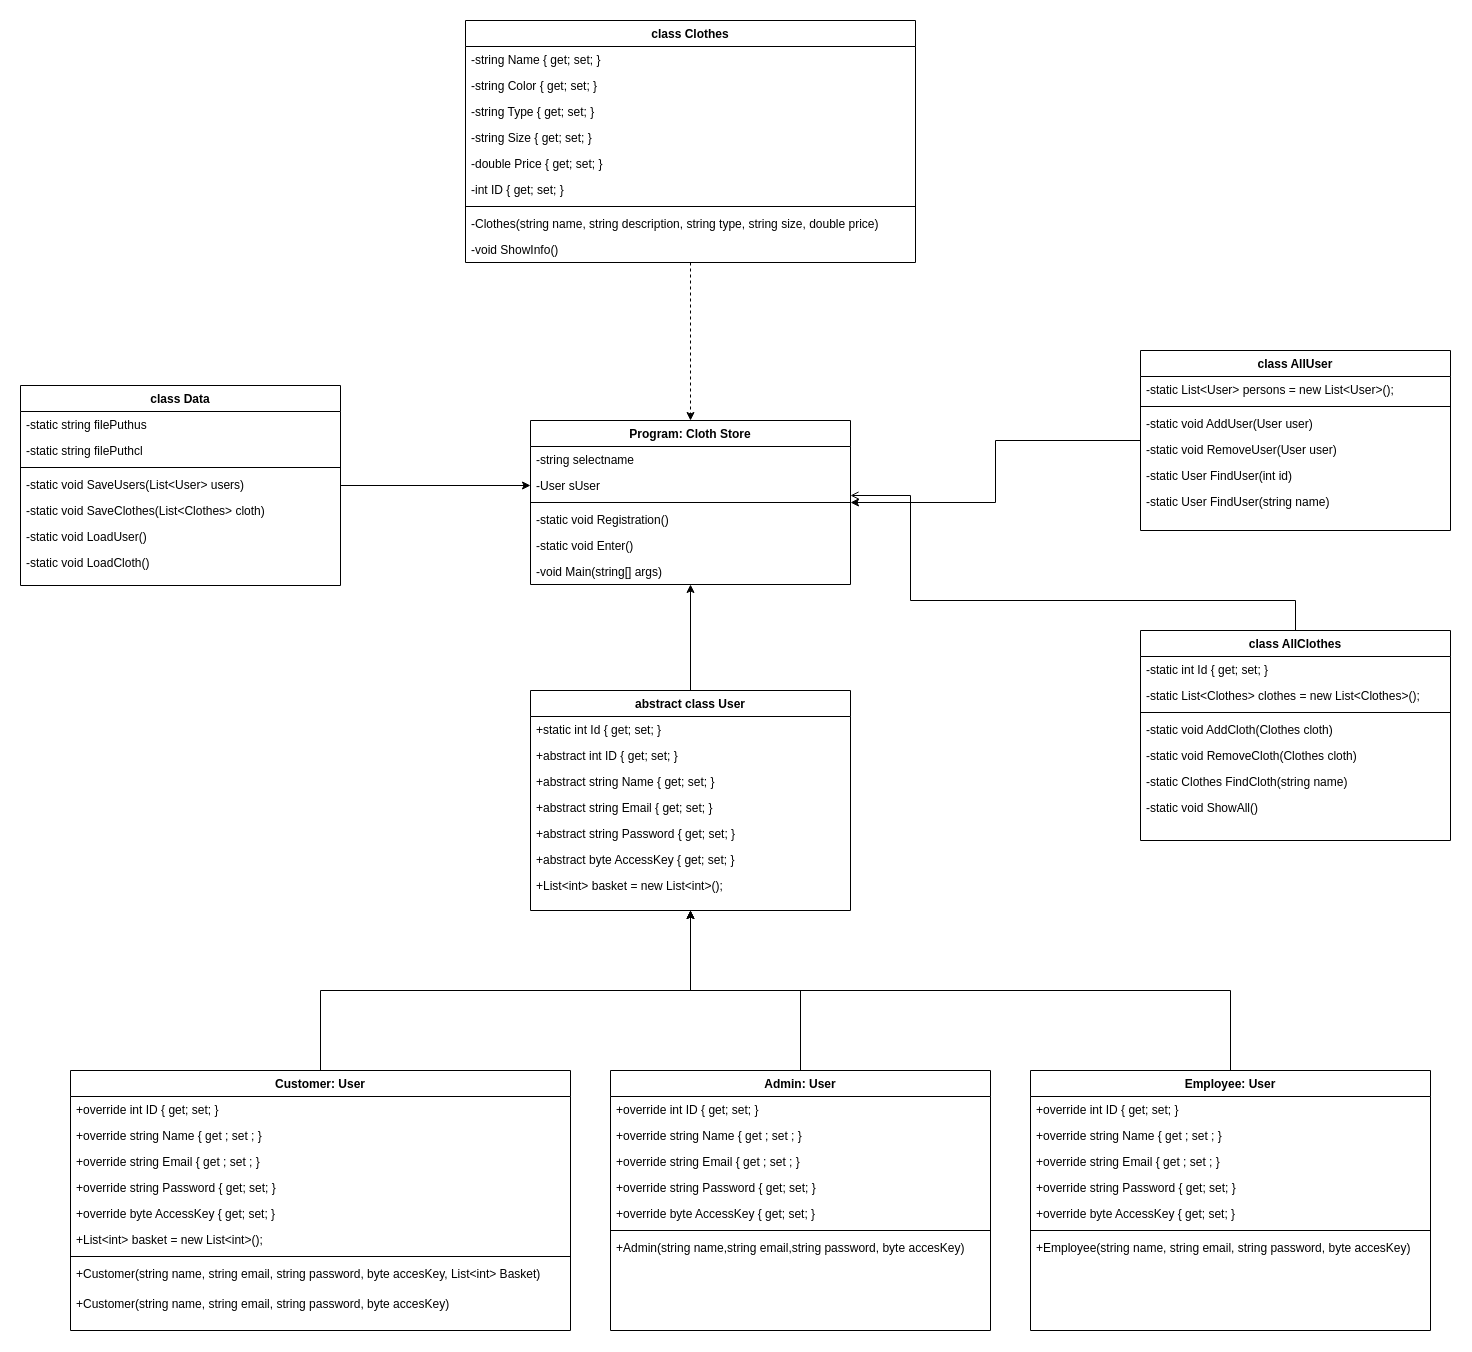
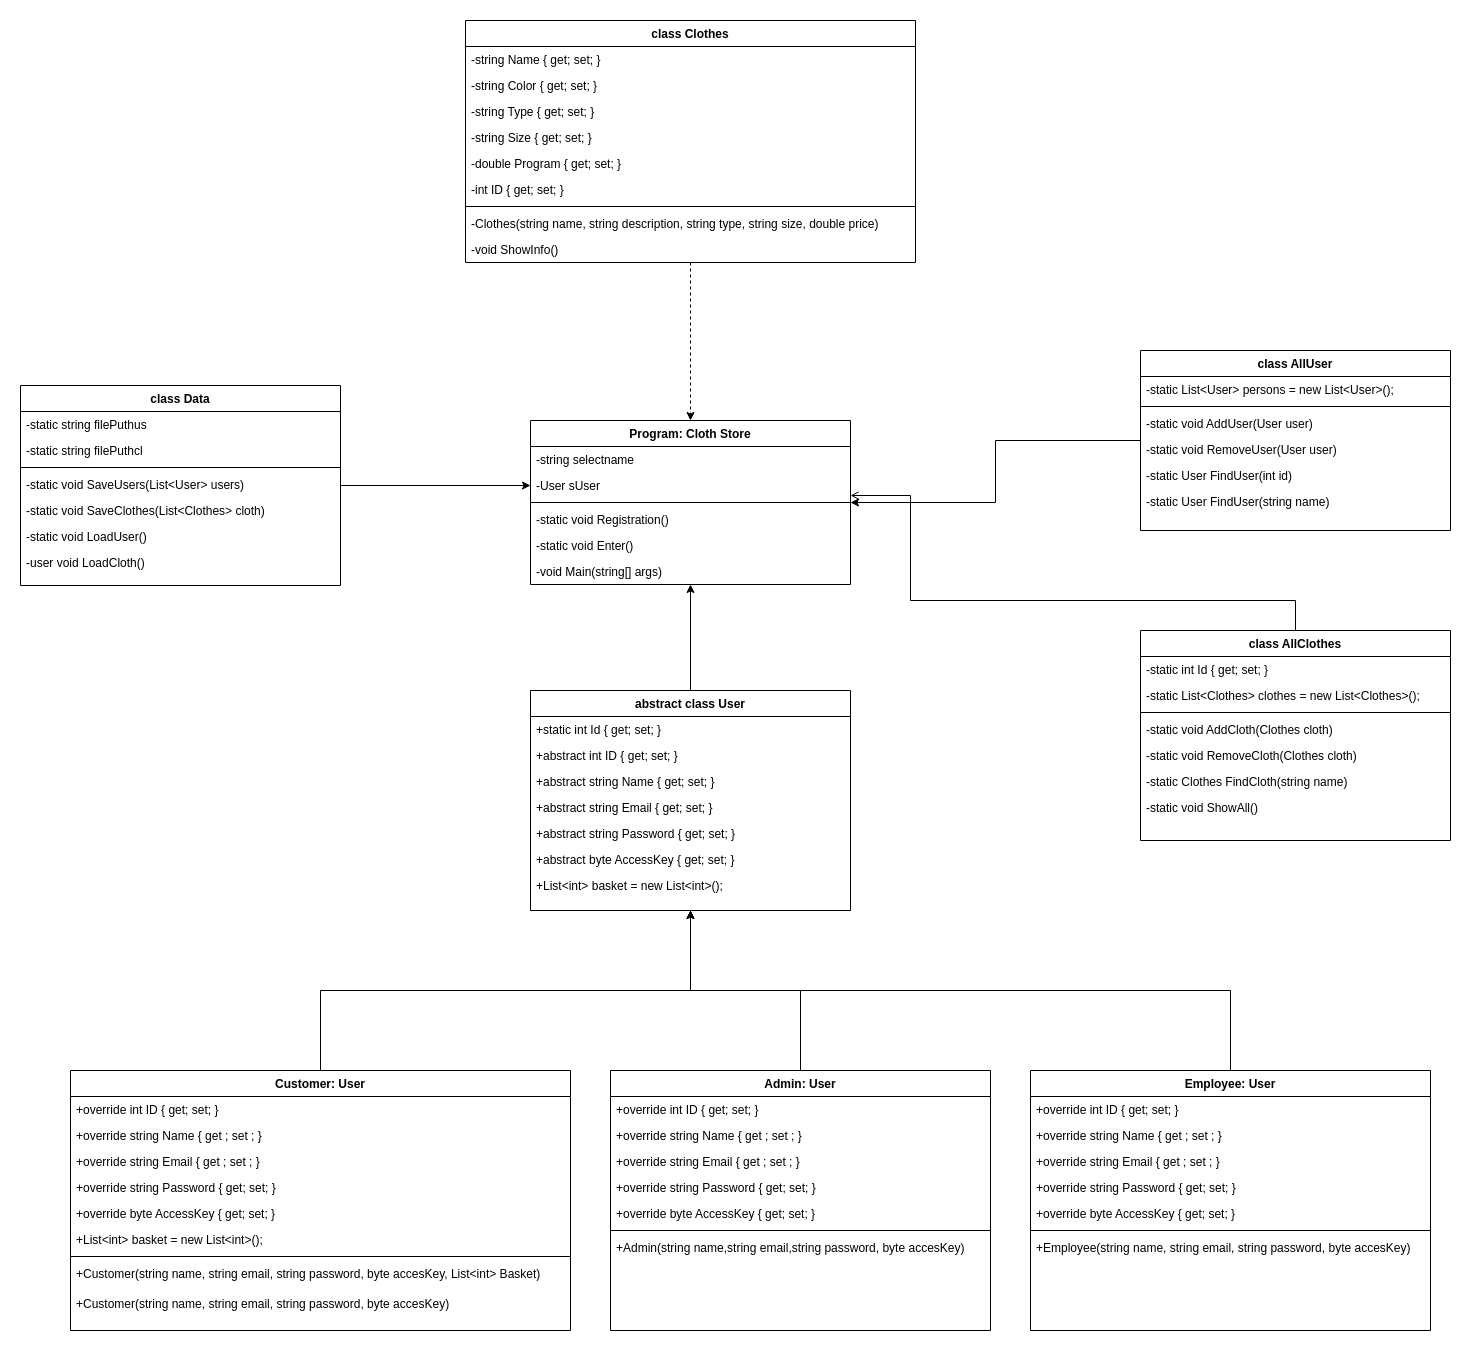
(548, 164) -> (556, 164)
(99, 563) -> (94, 563)
